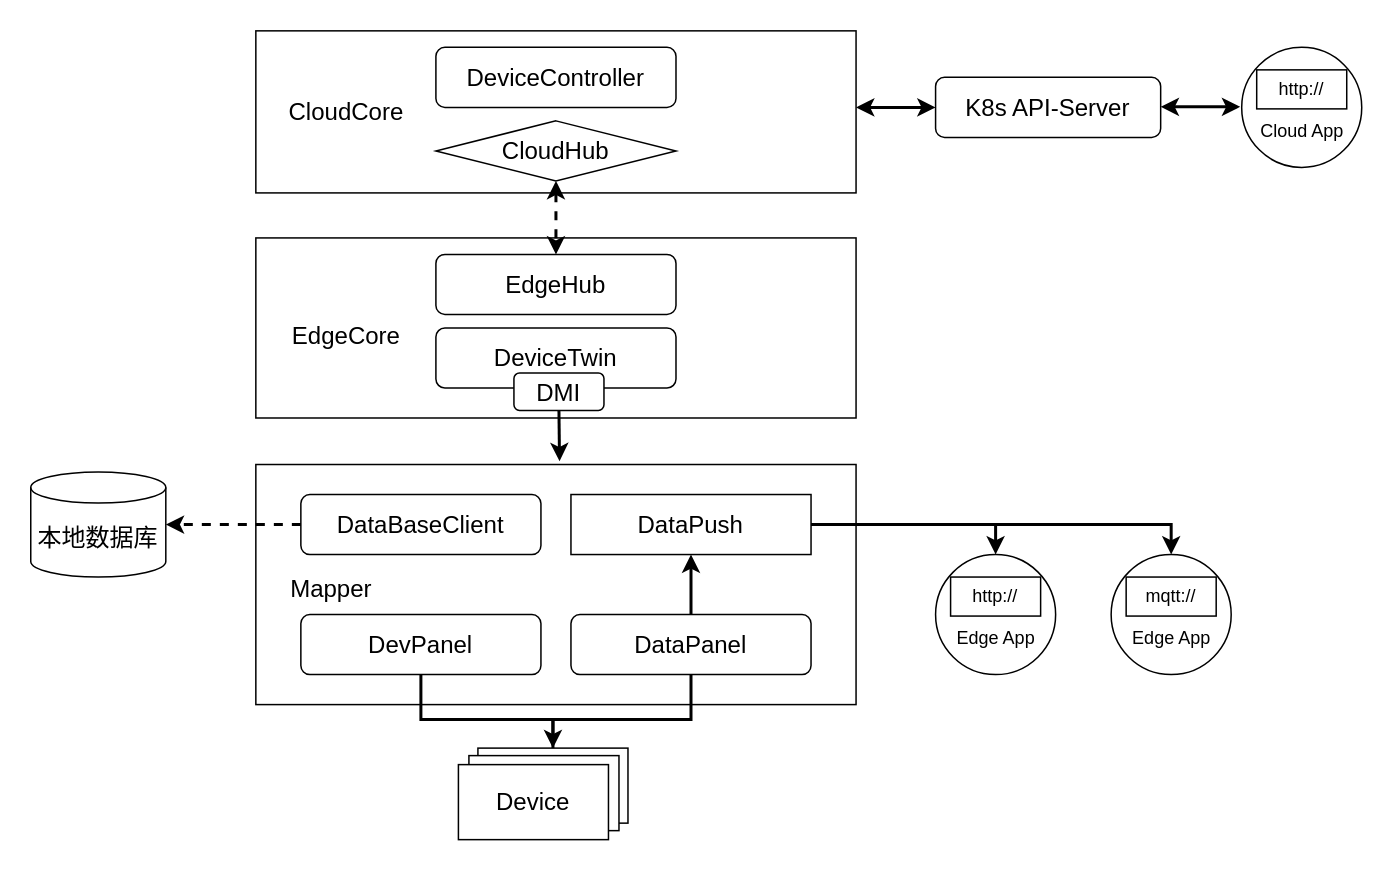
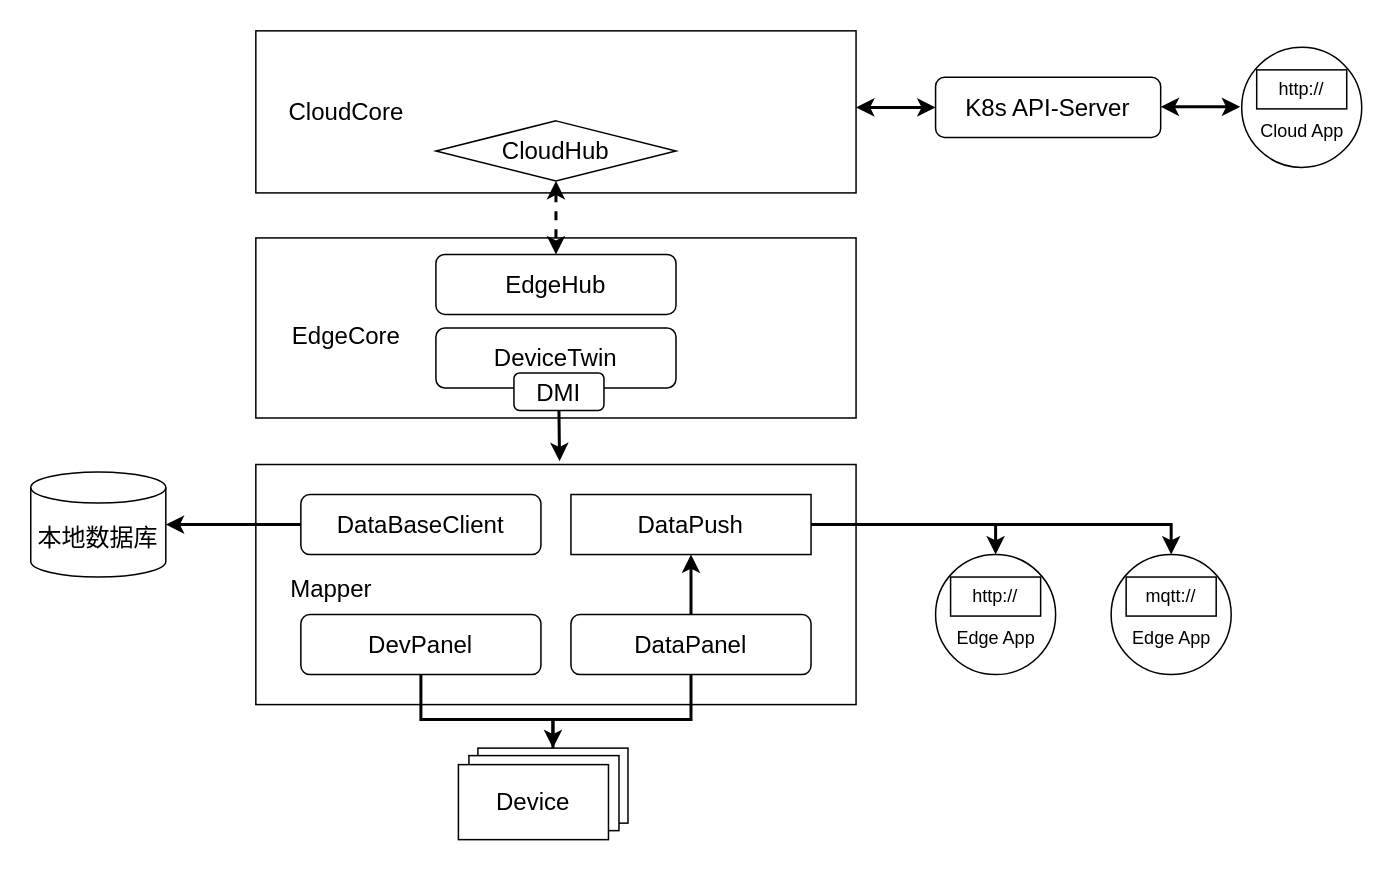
(556, 77) -> none
(235, 524) -> (235, 524)
